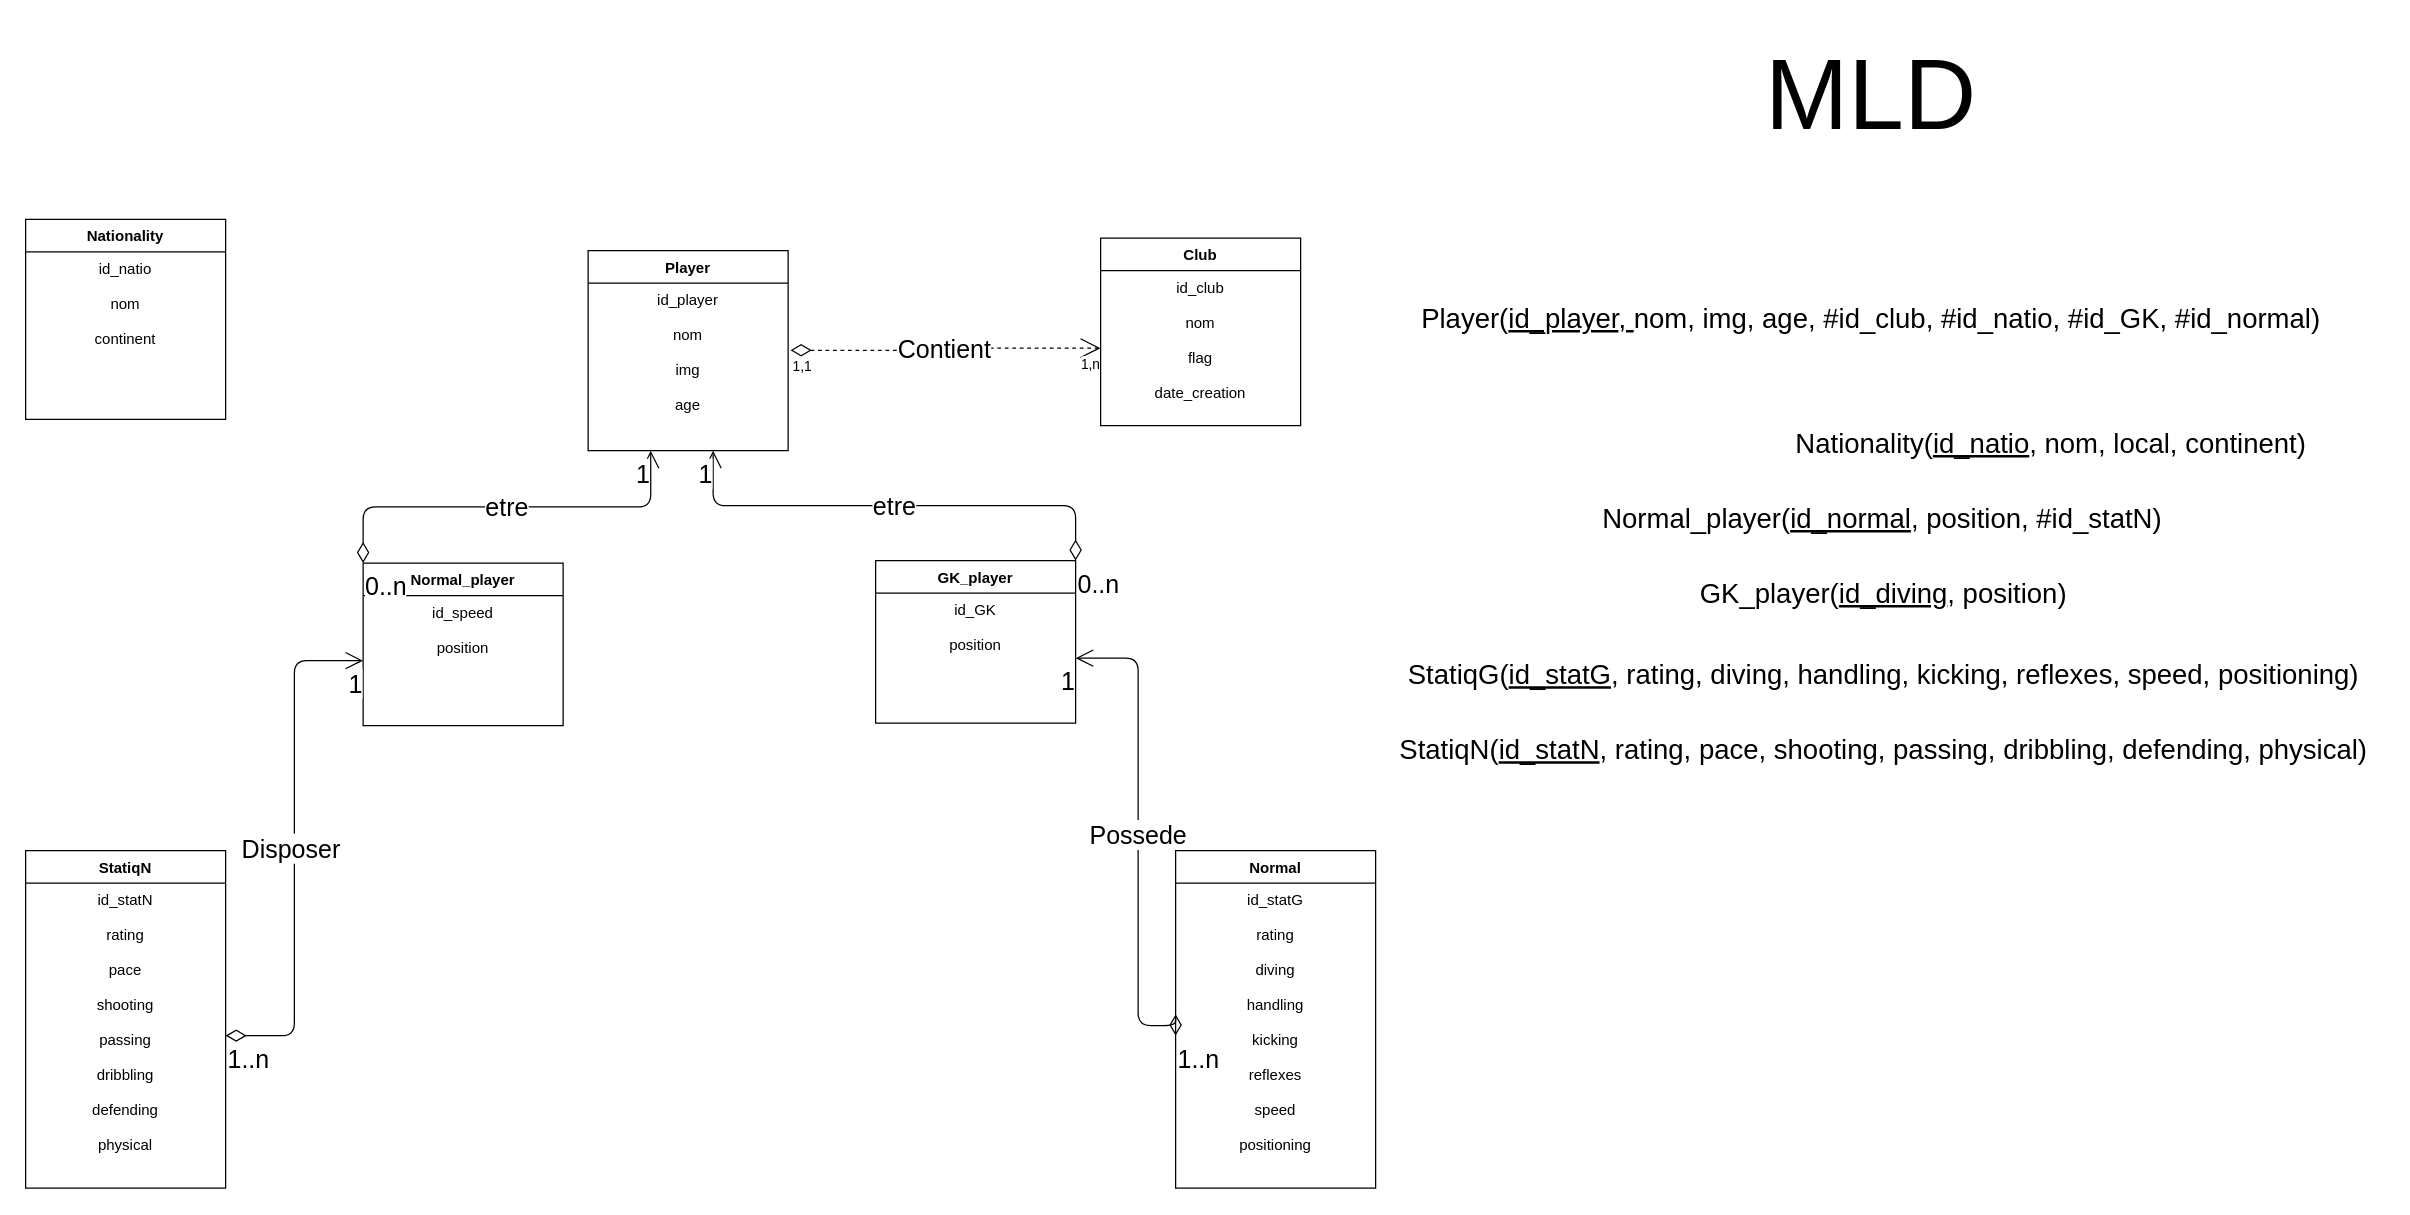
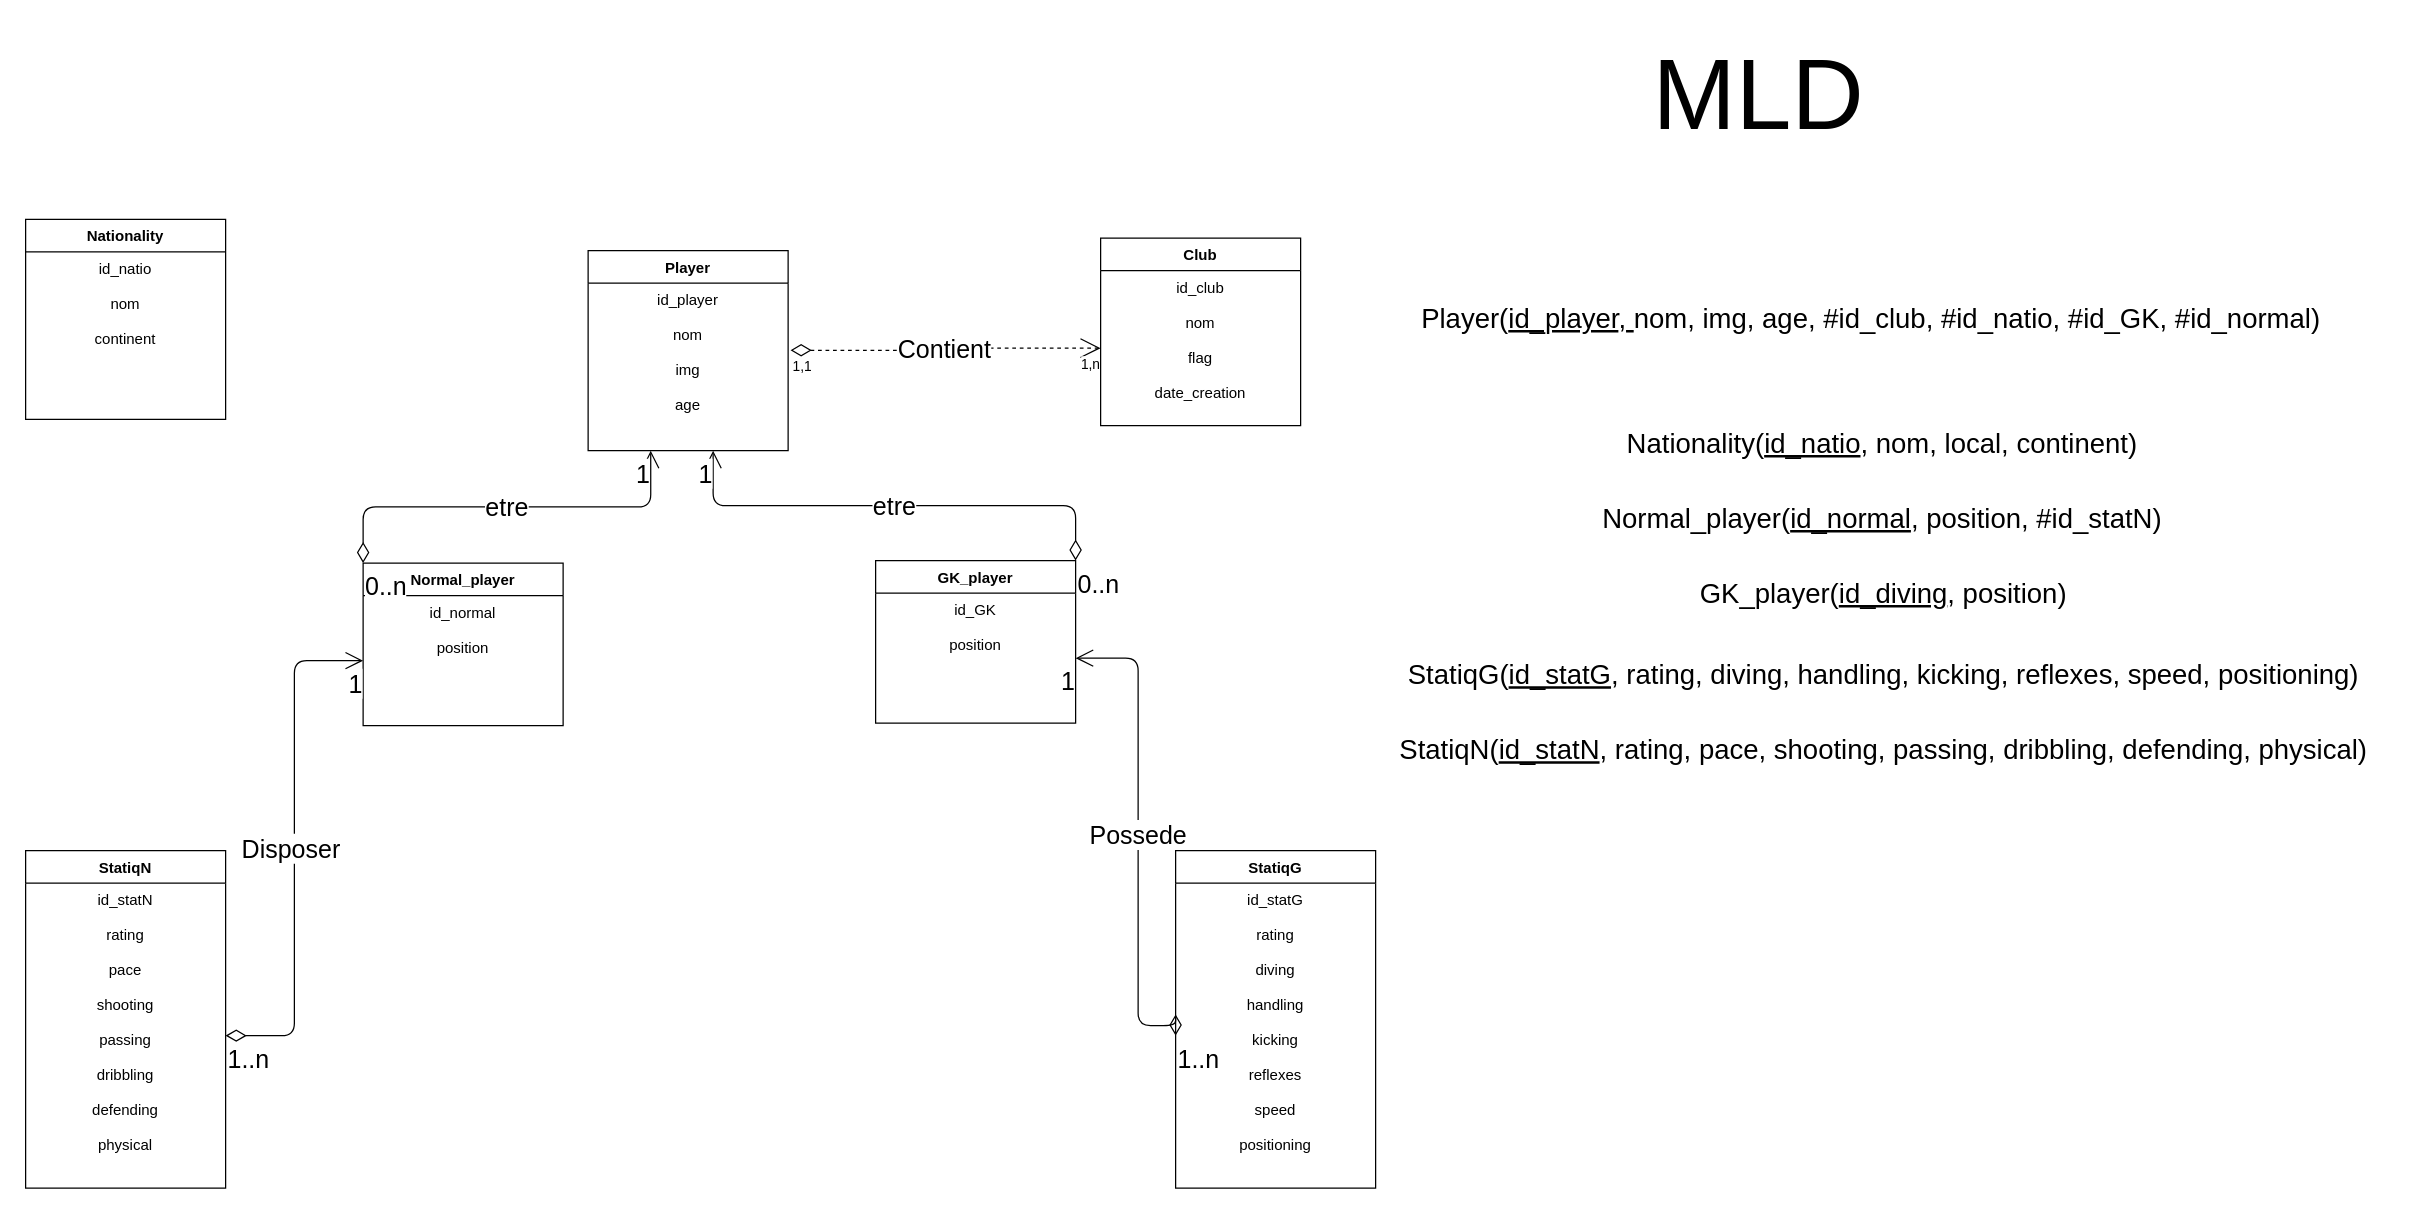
(1871, 94) -> (1758, 94)
(2051, 444) -> (1882, 444)
(463, 613) -> (463, 613)
(1275, 868) -> (1275, 868)
